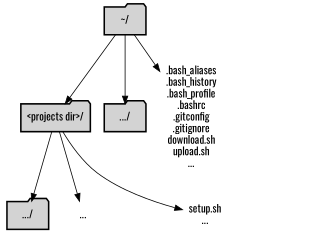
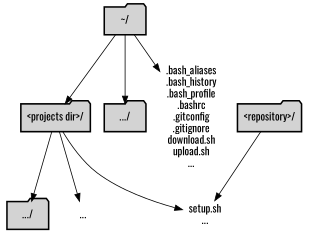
none -> (270, 118)
